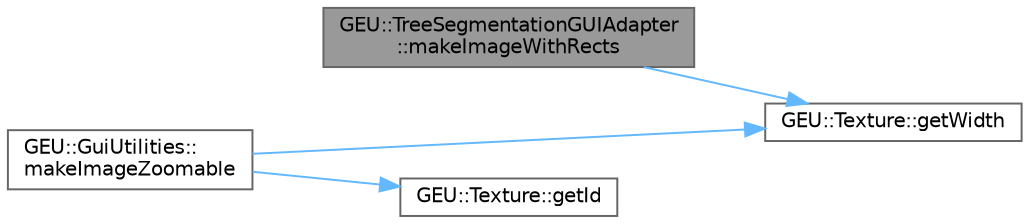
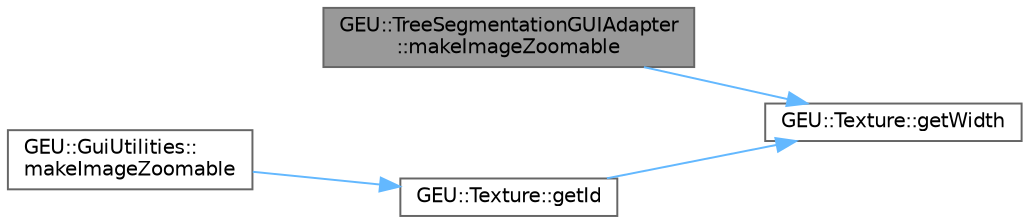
(509, 37) -> (509, 37)
(499, 142) -> (692, 162)
